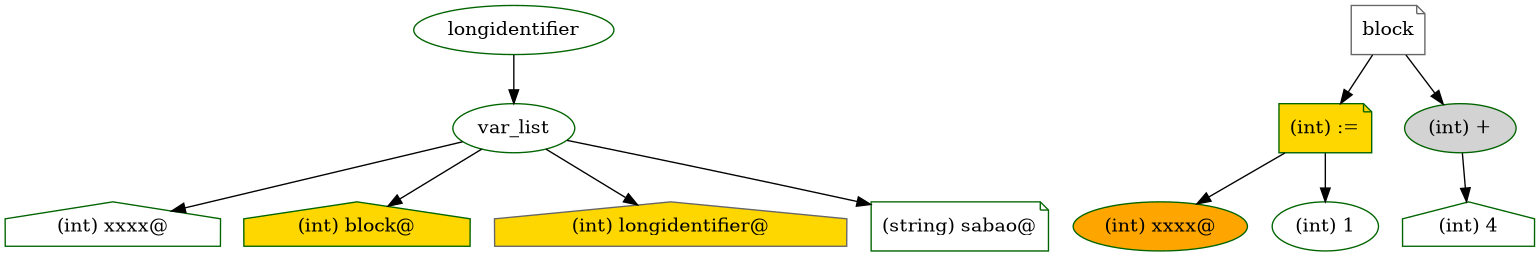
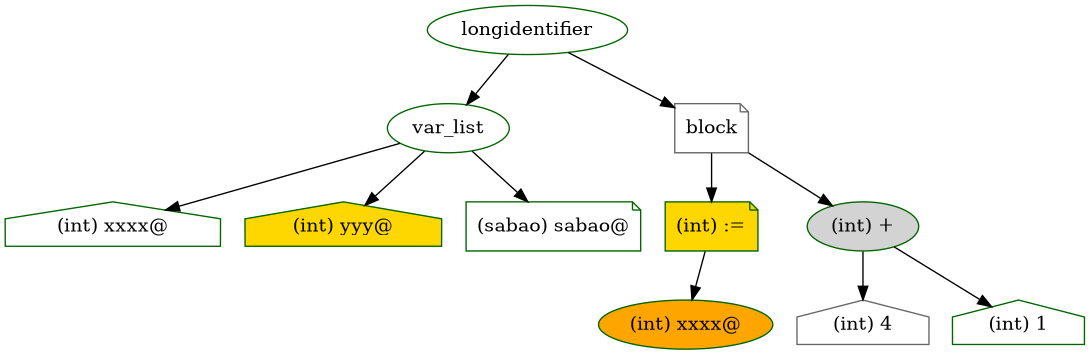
none -> (615, 77)
(1325, 171) -> (937, 273)
(357, 226) -> (343, 226)
(671, 226) -> none
(960, 226) -> (553, 226)
(1325, 226) -> (1018, 325)
(1468, 226) -> (863, 325)
